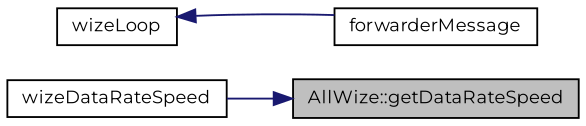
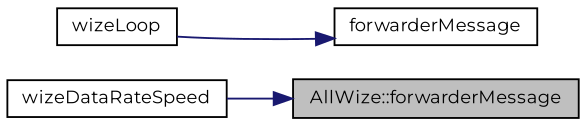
(265, 14) -> (246, 39)
(436, 99) -> (436, 99)
